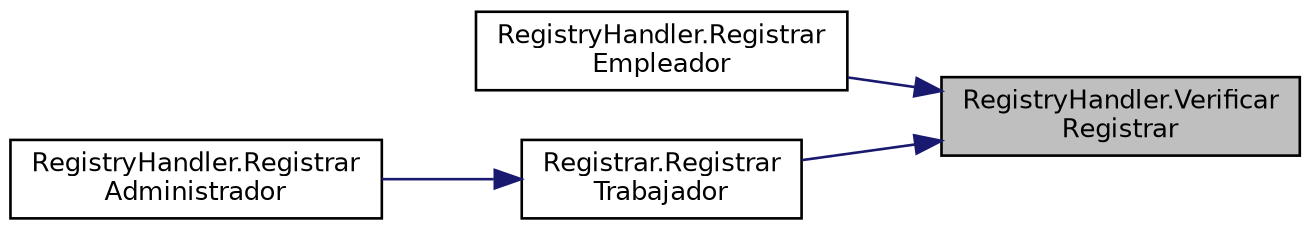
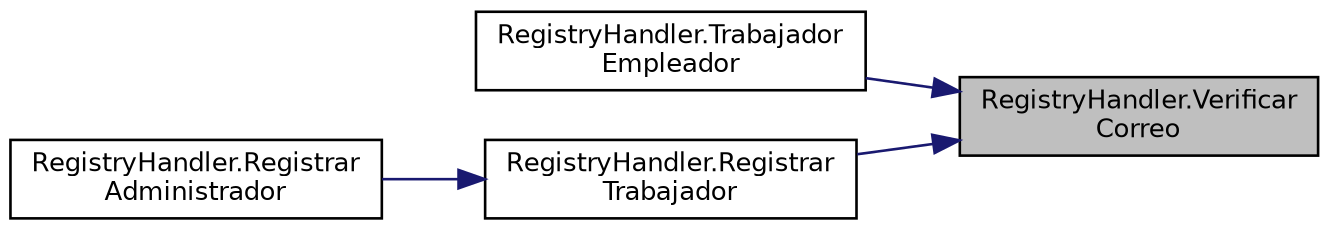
(662, 51) -> (671, 51)
(1121, 116) -> (1139, 116)
(662, 179) -> (671, 179)
